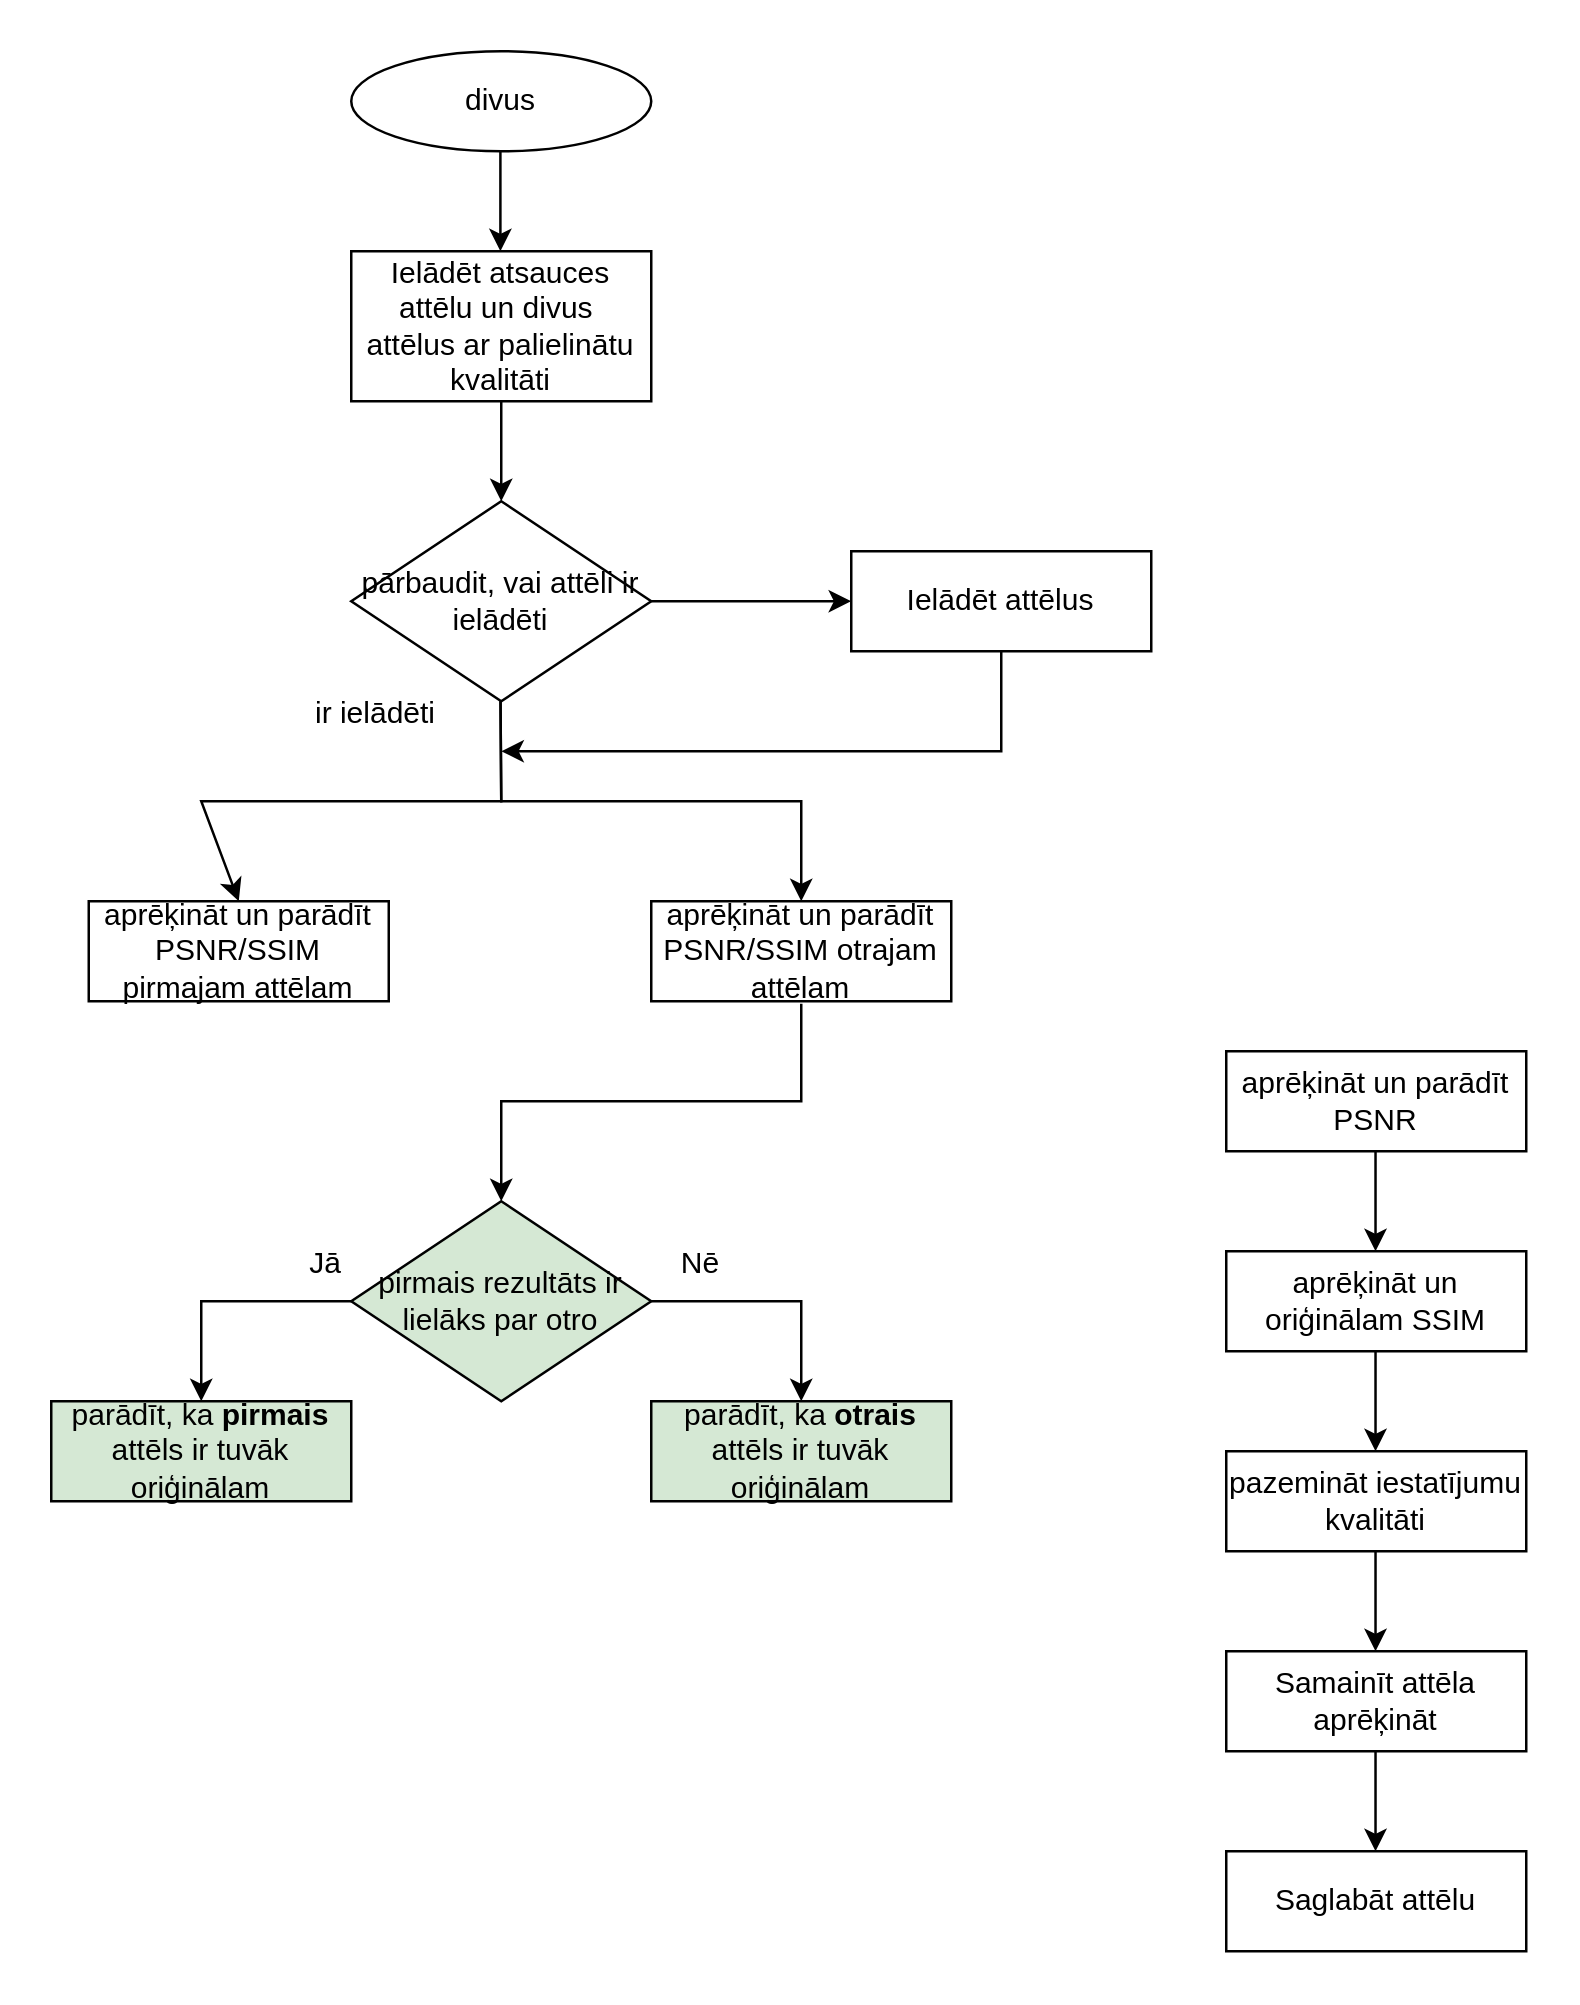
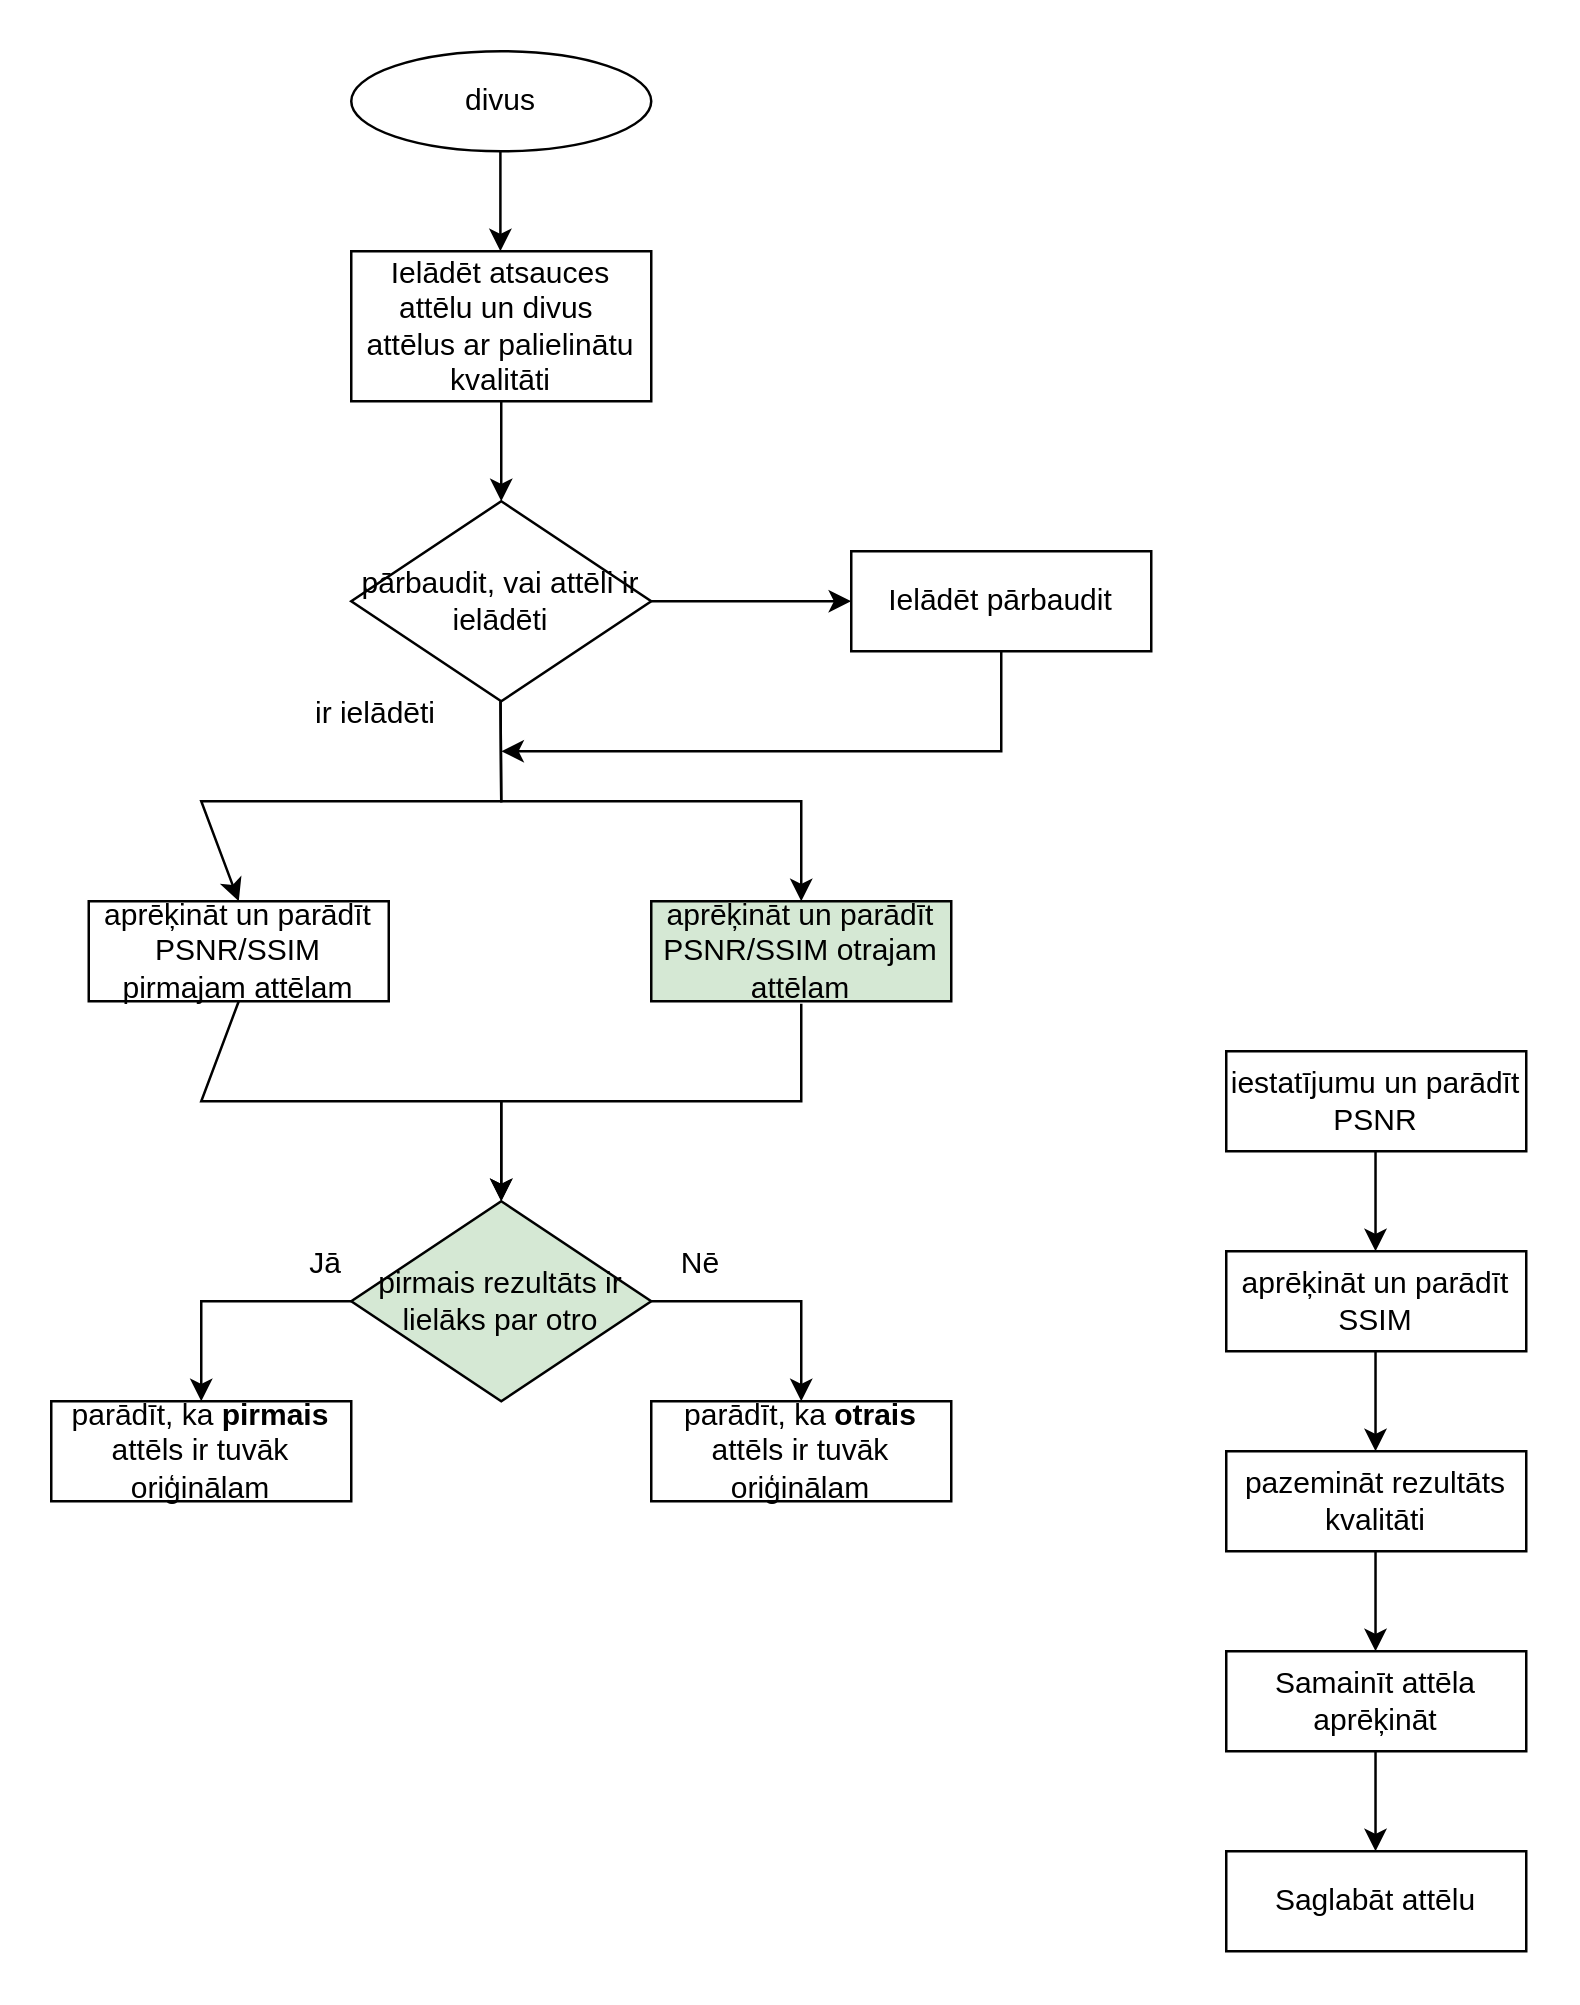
(1001, 601) -> (1001, 601)
(801, 951) -> (801, 951)
none -> (296, 1101)
(1376, 1101) -> (1376, 1101)
(1376, 1301) -> (1376, 1301)
(201, 1451) -> (201, 1451)
(801, 1451) -> (801, 1451)
(1376, 1501) -> (1376, 1501)
